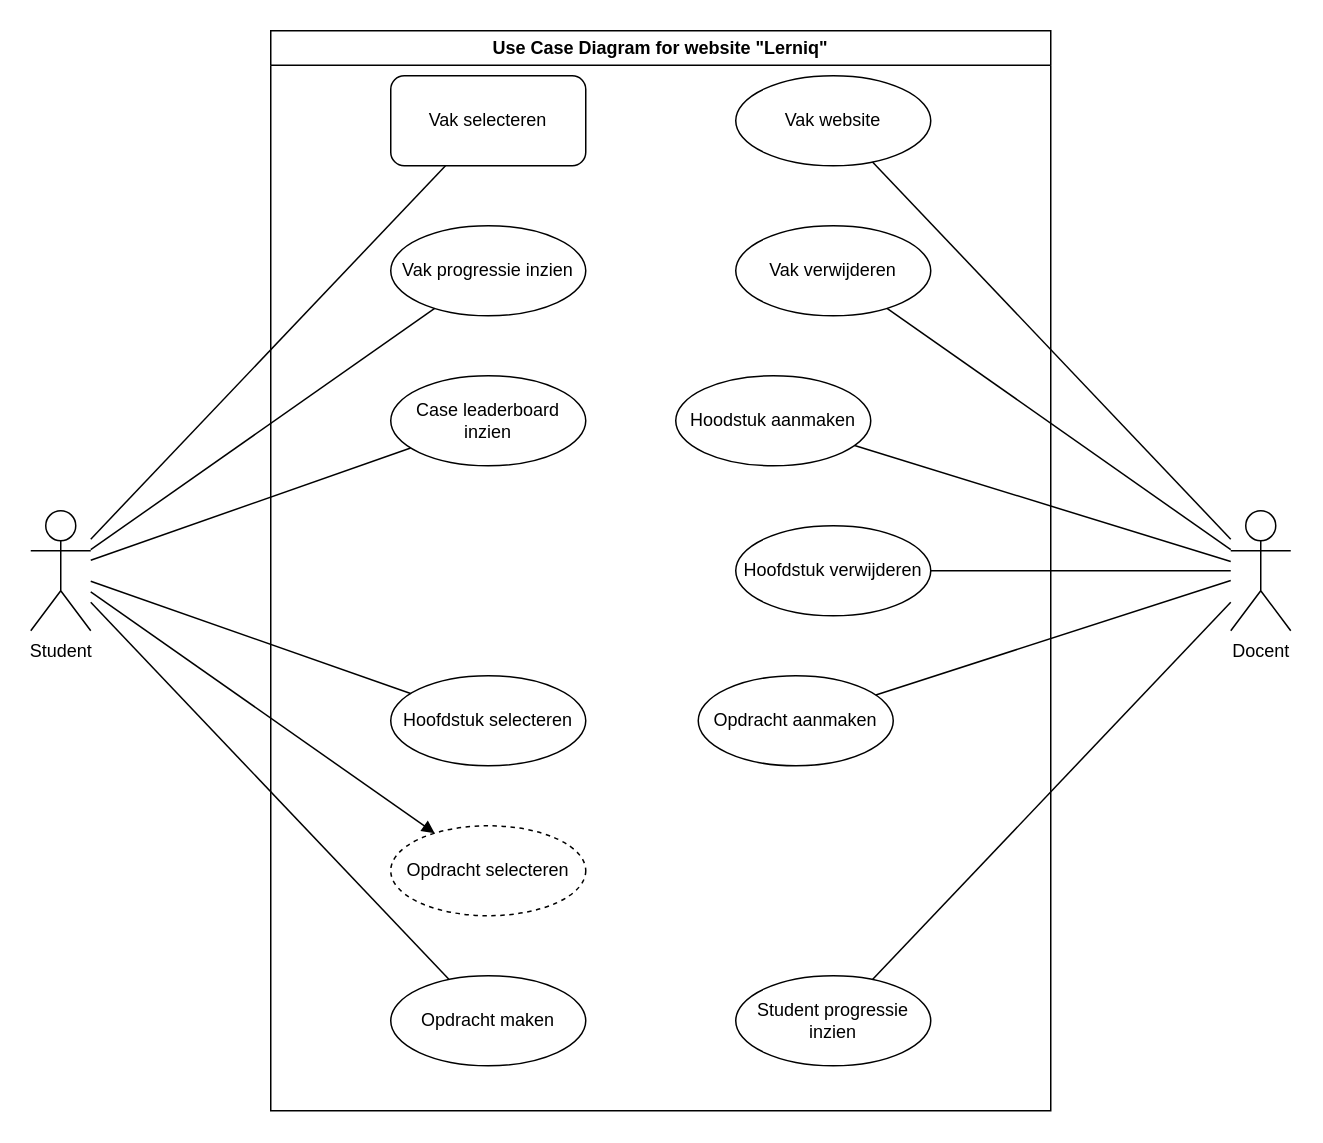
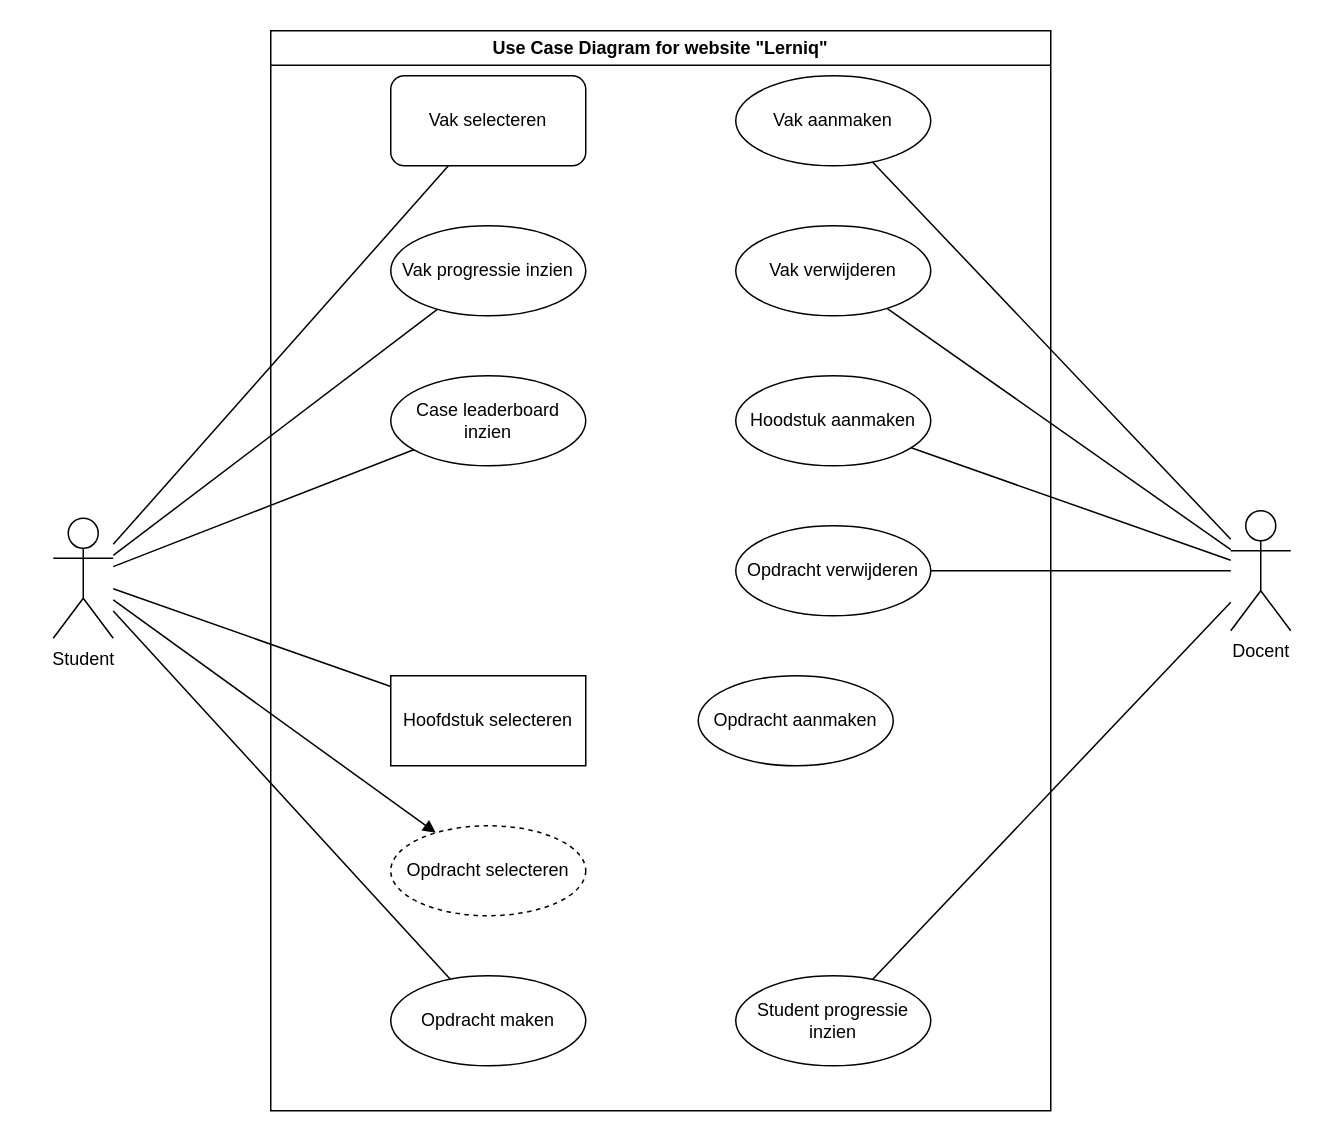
(833, 121) -> (833, 121)
(773, 421) -> (833, 421)
(61, 571) -> (83, 578)
(833, 571) -> (833, 571)
(1053, 638) -> none
(488, 721) -> (488, 721)
